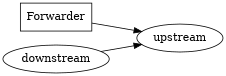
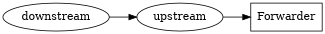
(113, 27) -> (233, 17)
